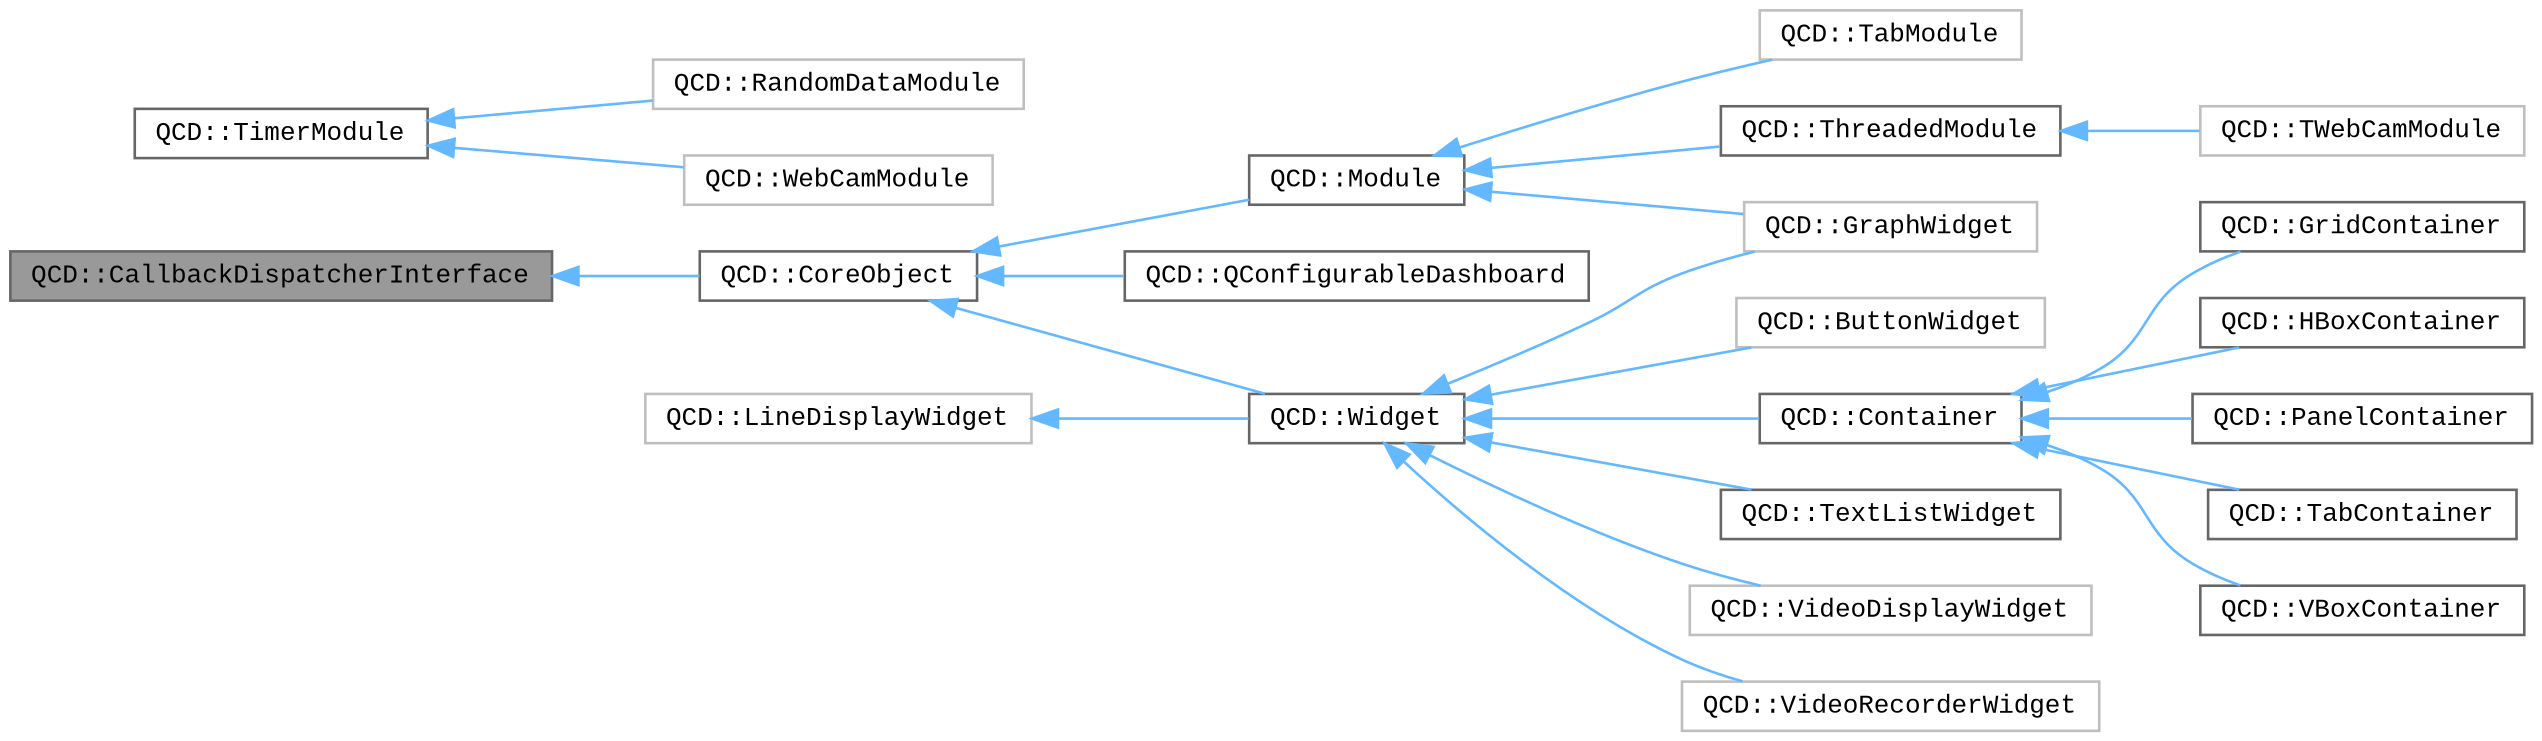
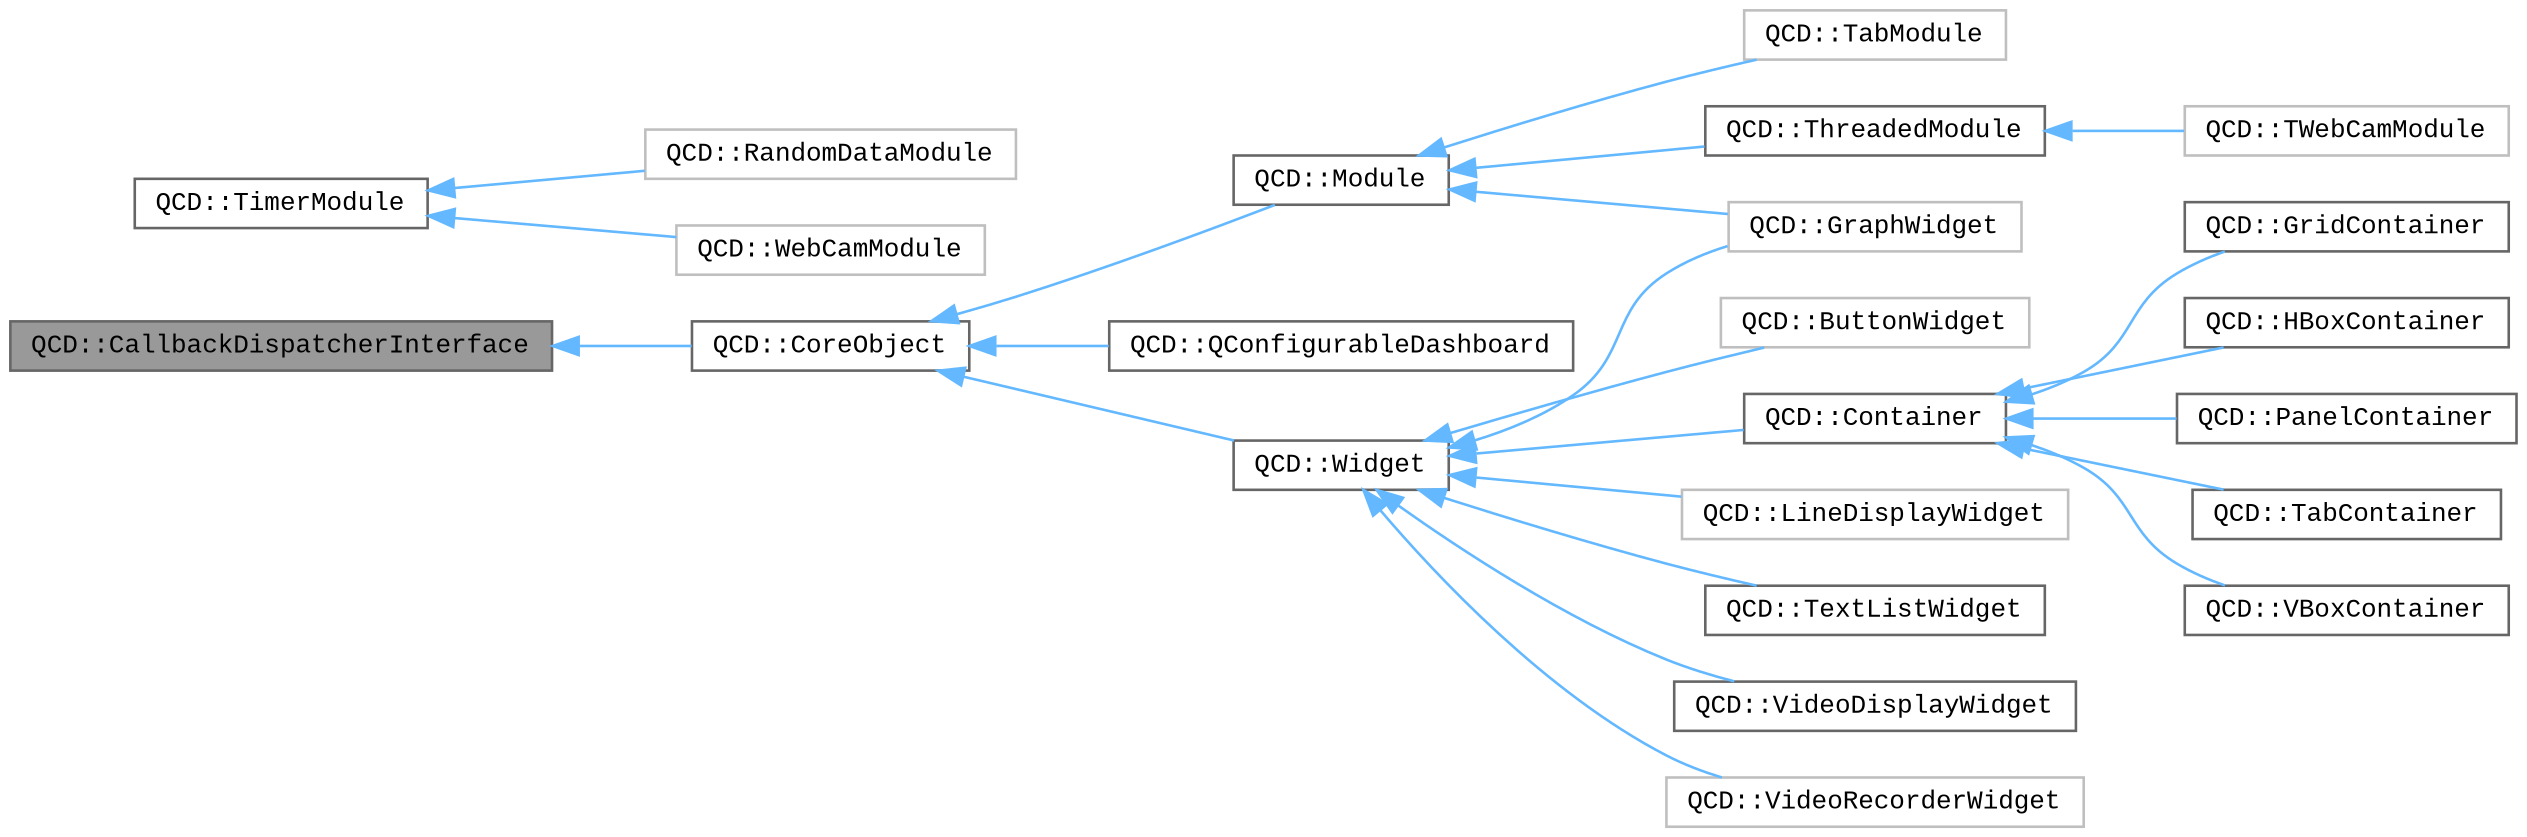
(1153, 419) -> (1579, 487)
(1891, 610) -> (1875, 706)
